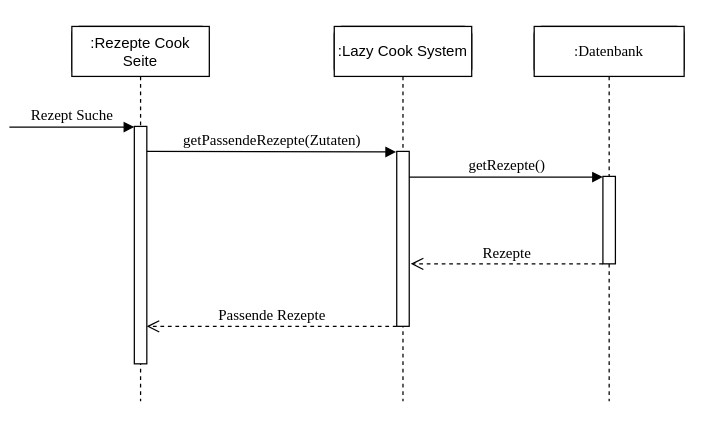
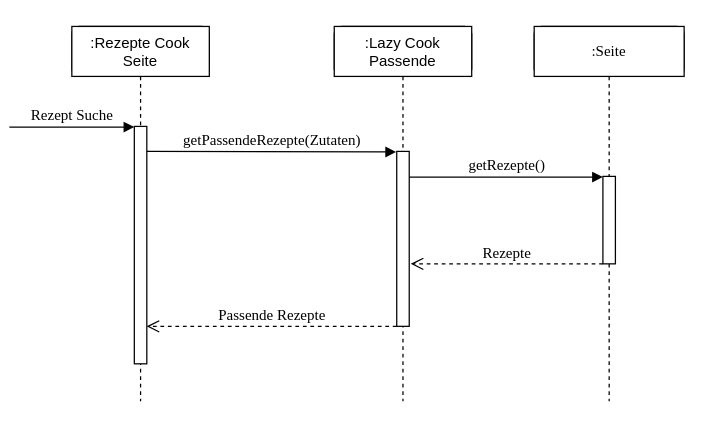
(403, 52) -> (403, 52)
(609, 52) -> (609, 52)
